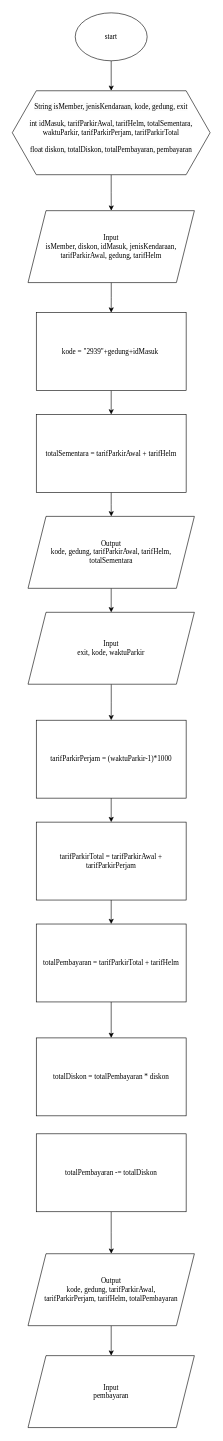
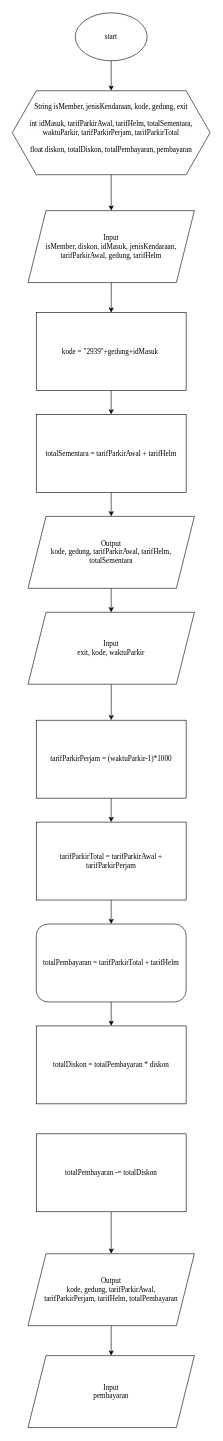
(111, 963) -> (111, 963)
(111, 1077) -> (111, 1065)
